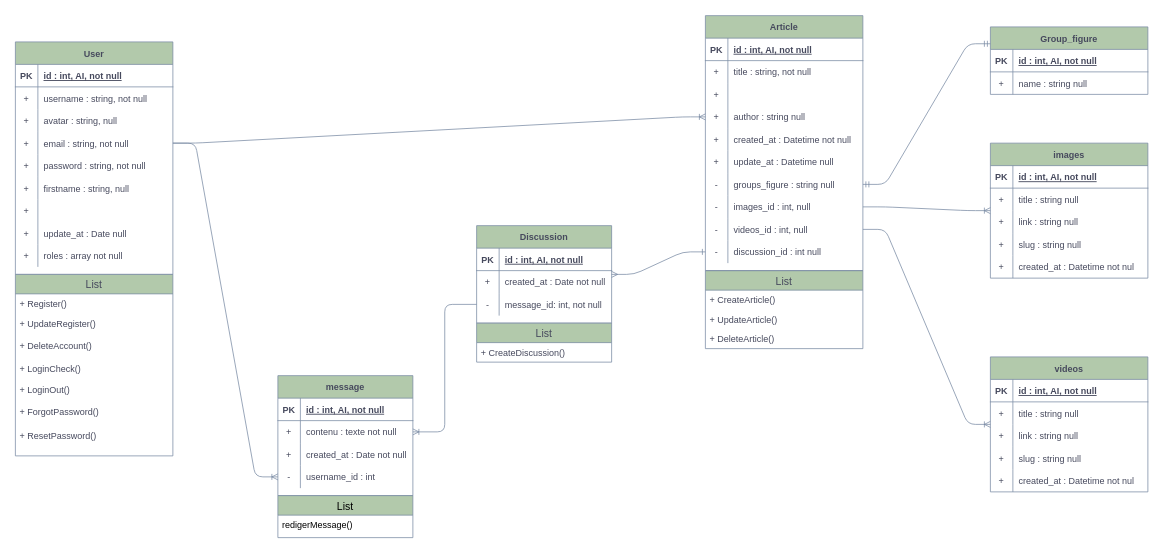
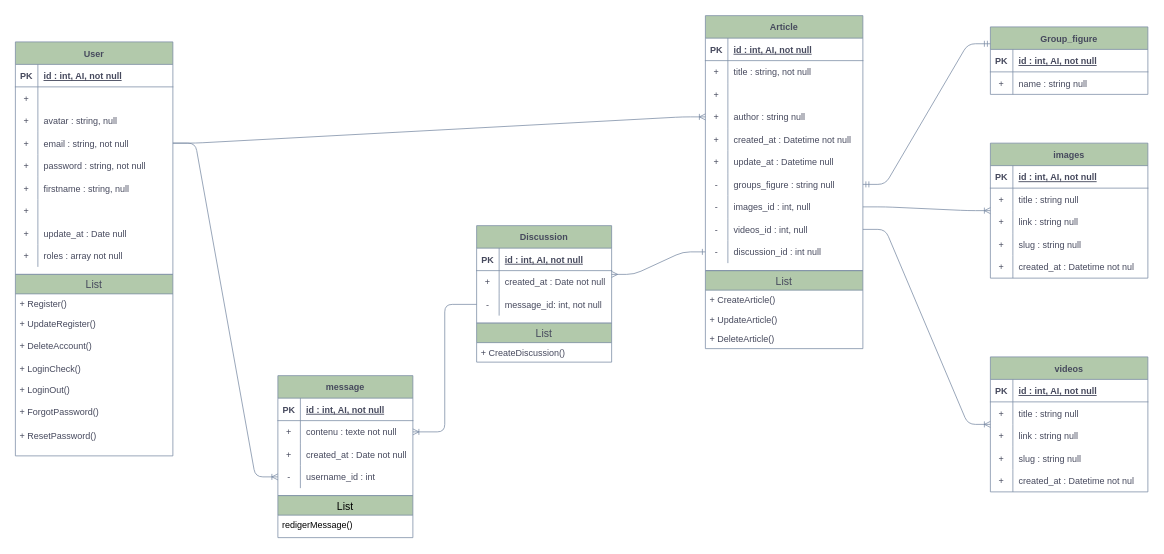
(105, 98) -> none
